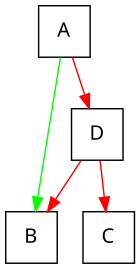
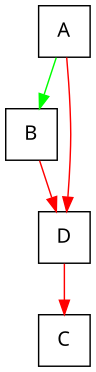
(68, 180) -> (46, 179)
